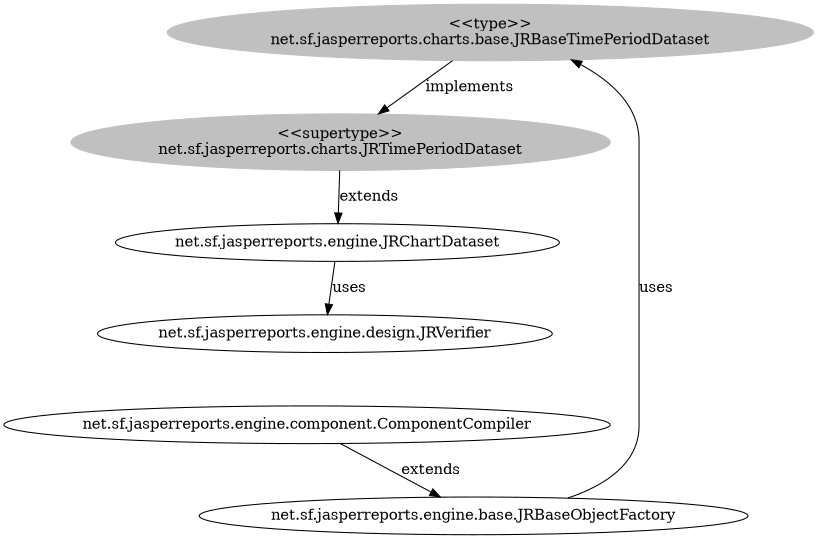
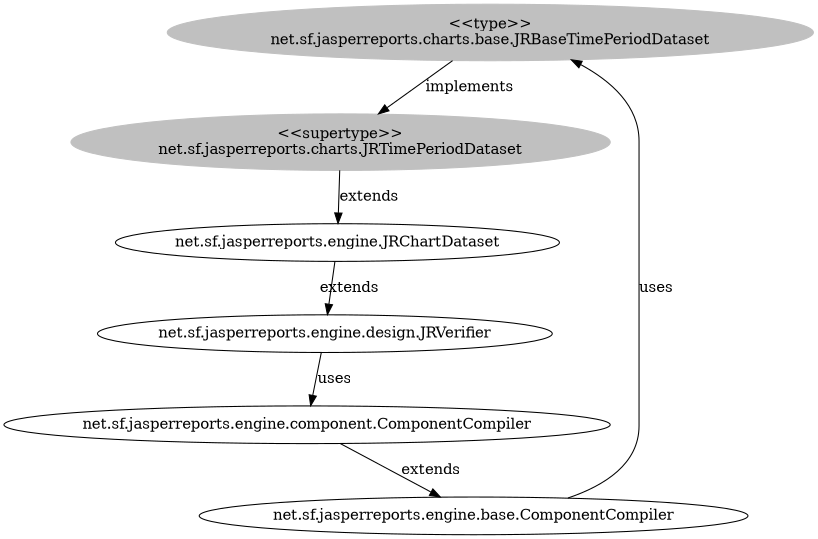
(349, 288) -> (349, 288)
none -> (317, 374)
(474, 516) -> (474, 516)
